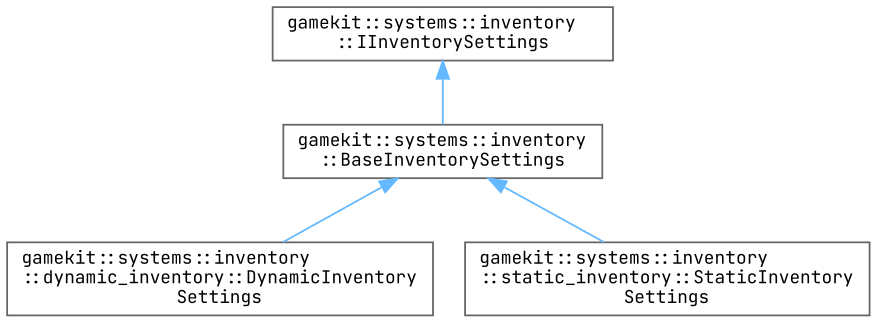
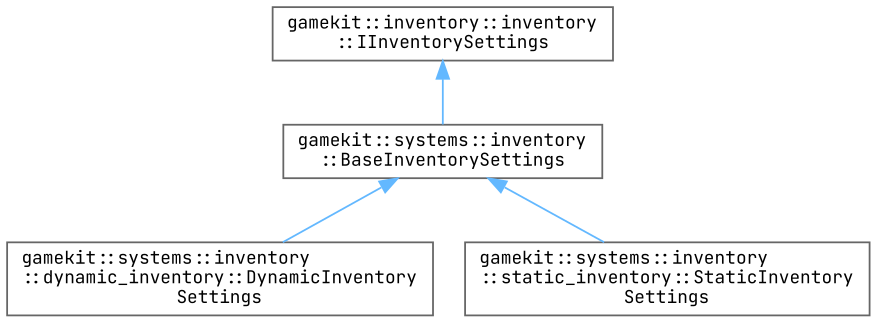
(443, 34) -> (443, 34)
